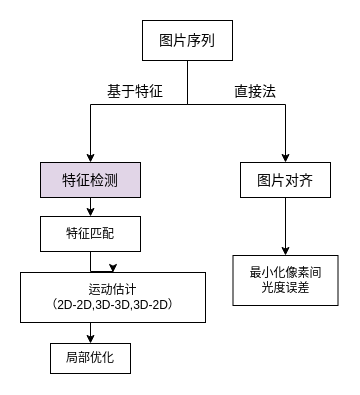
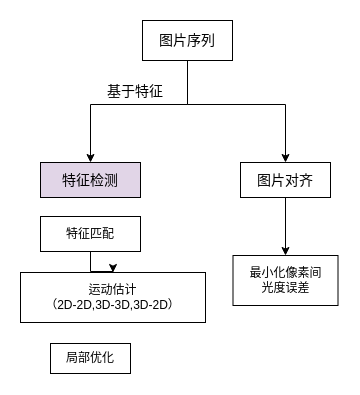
(256, 92) -> none
(91, 204) -> none
(91, 329) -> none
